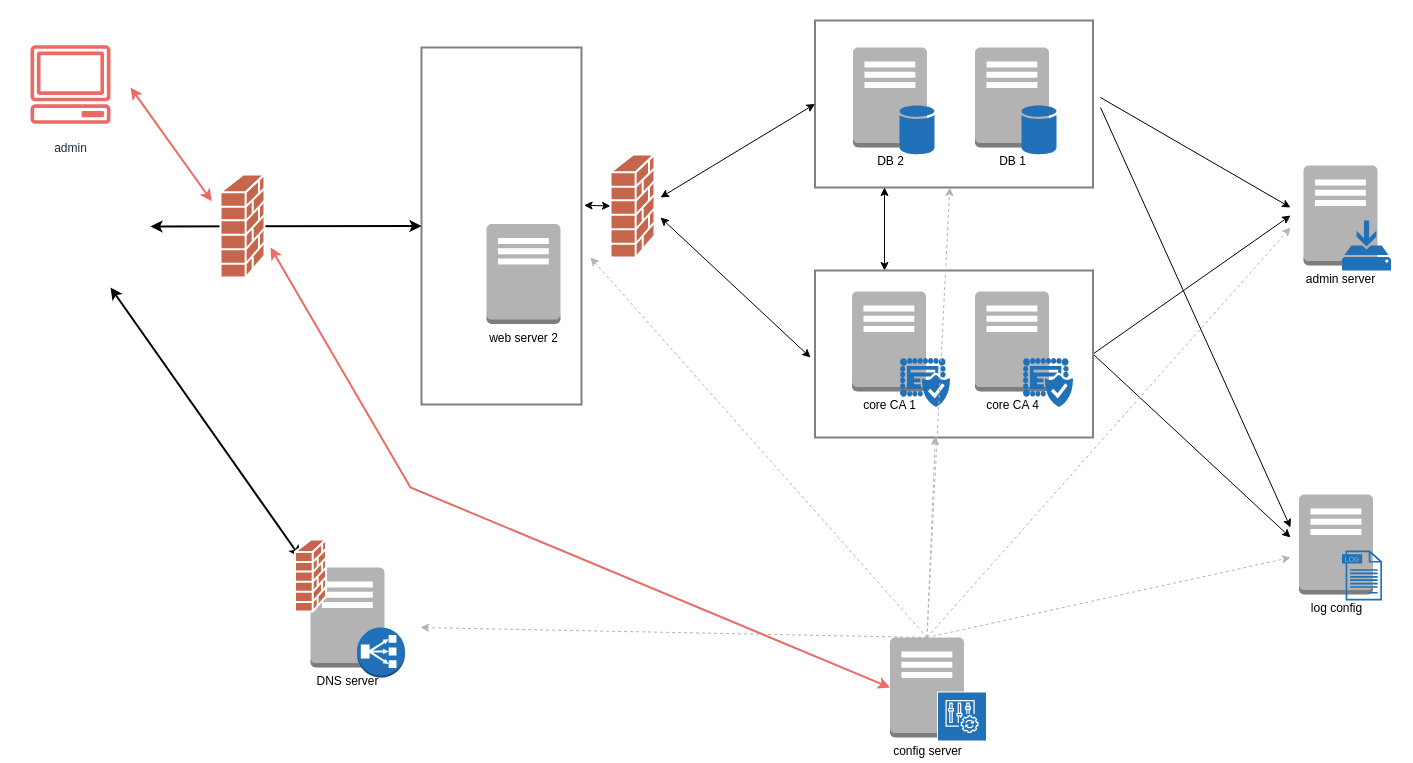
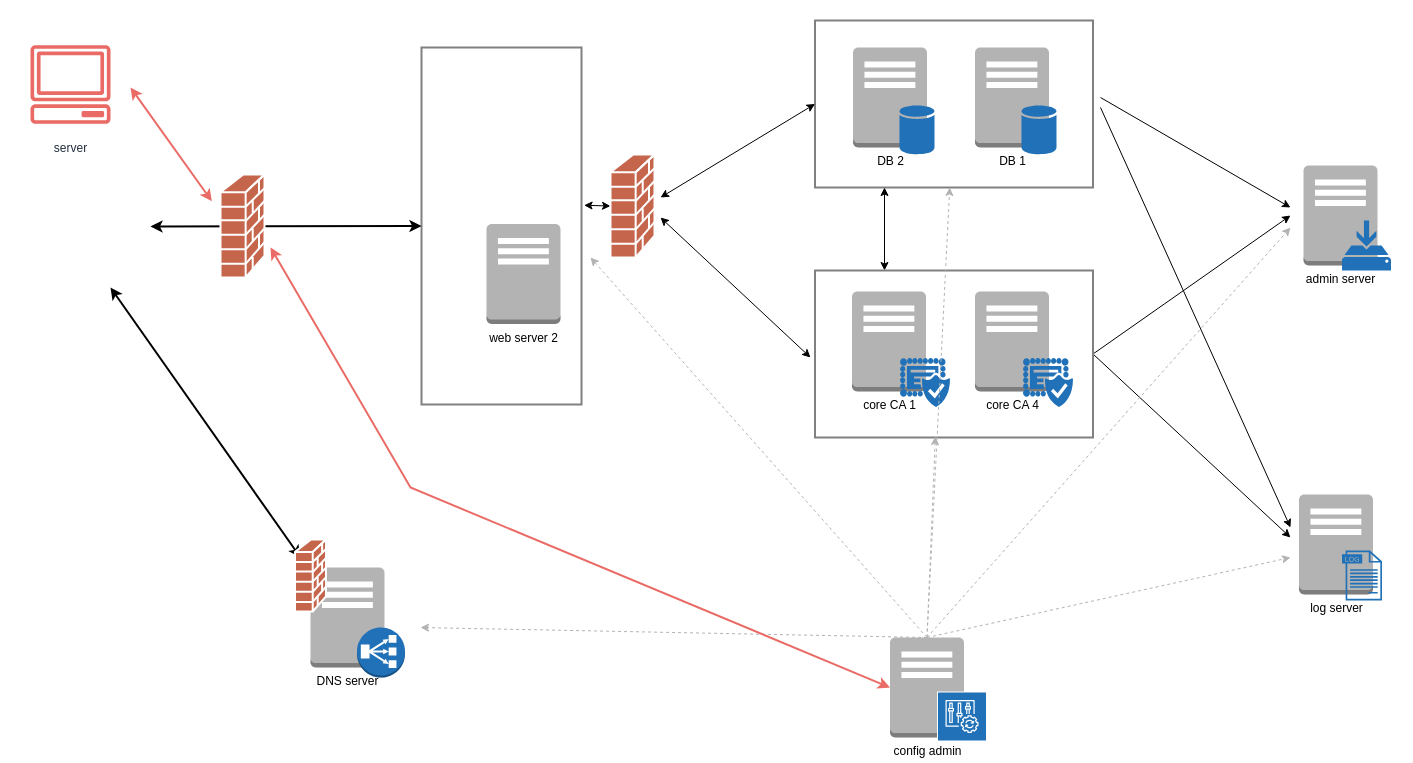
(71, 149) -> (71, 149)
(1337, 609) -> (1337, 609)
(928, 752) -> (928, 752)
